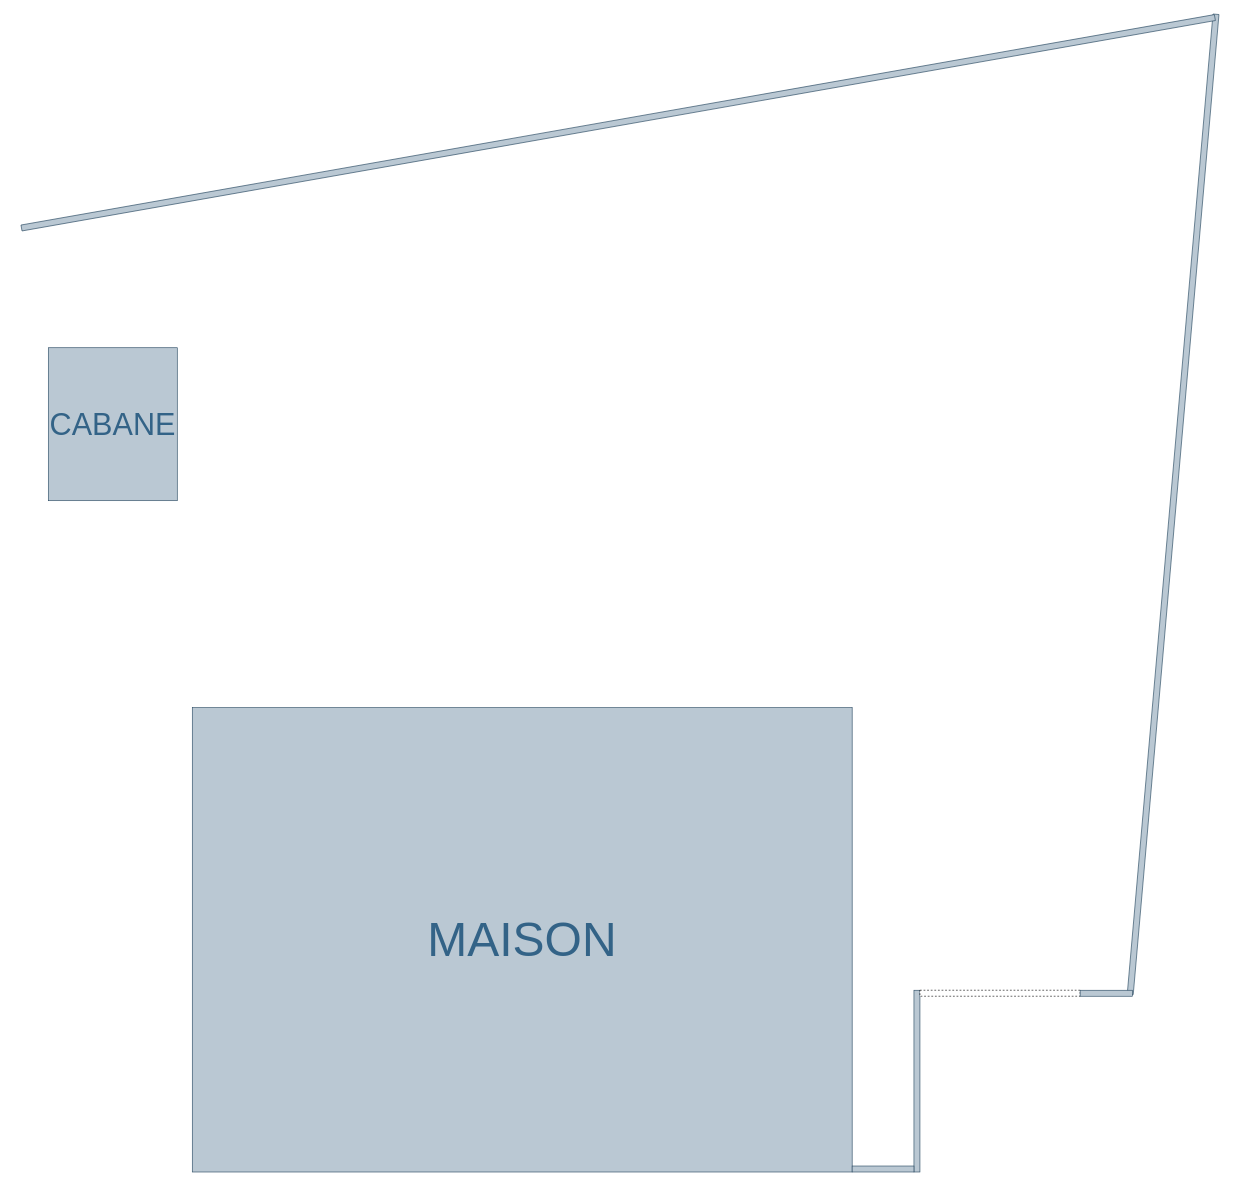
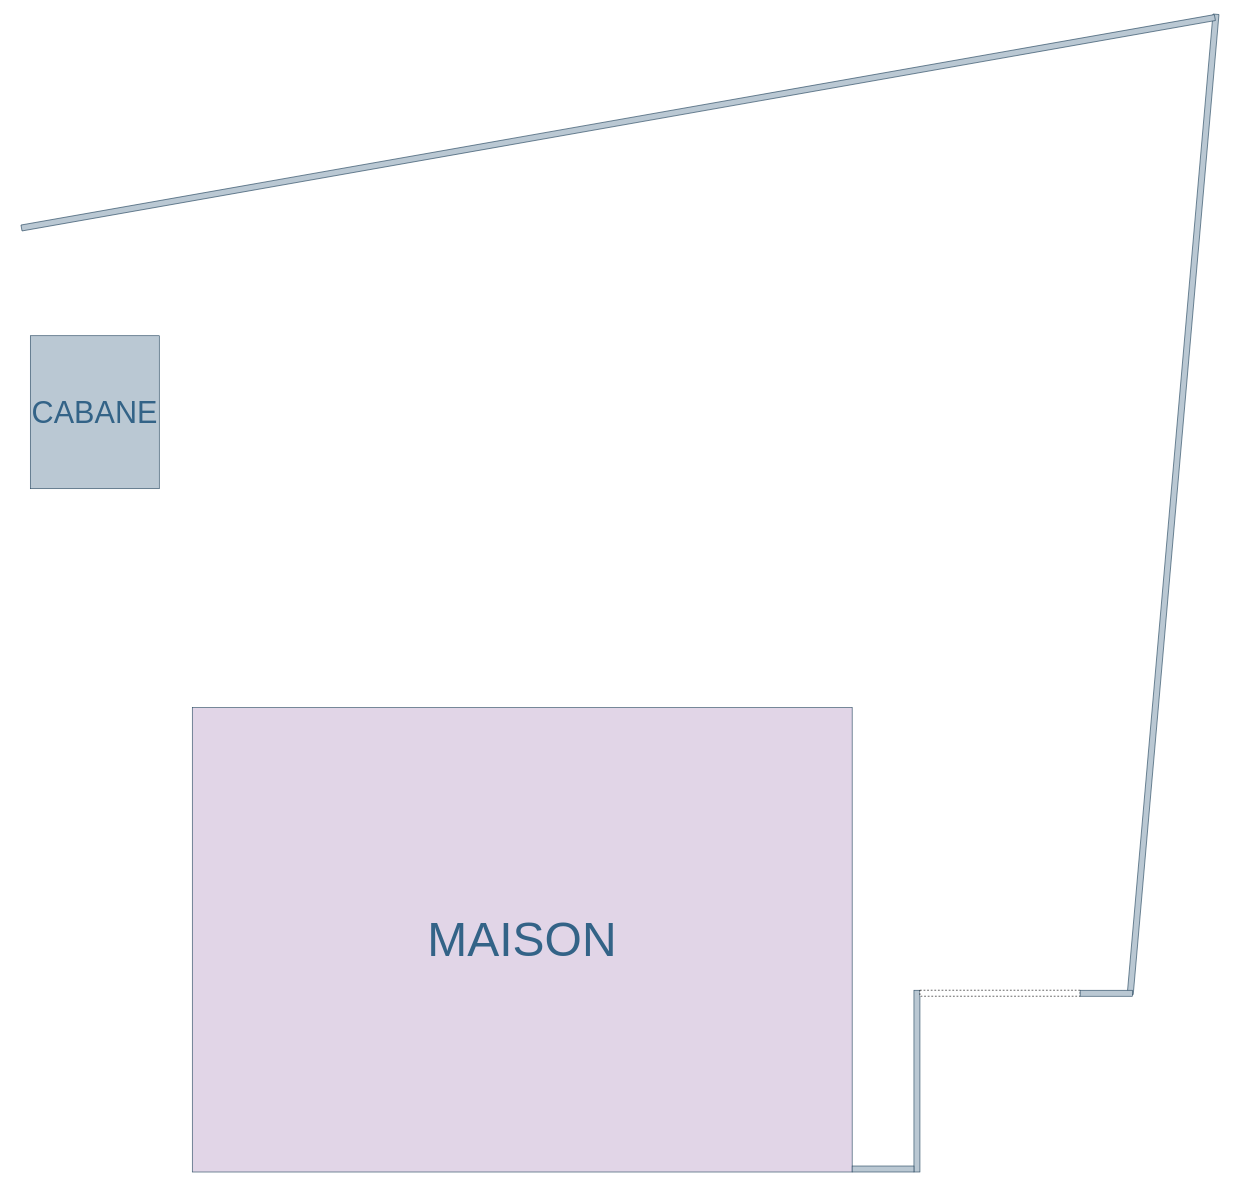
(113, 424) -> (95, 412)
(522, 940) -> (522, 940)
